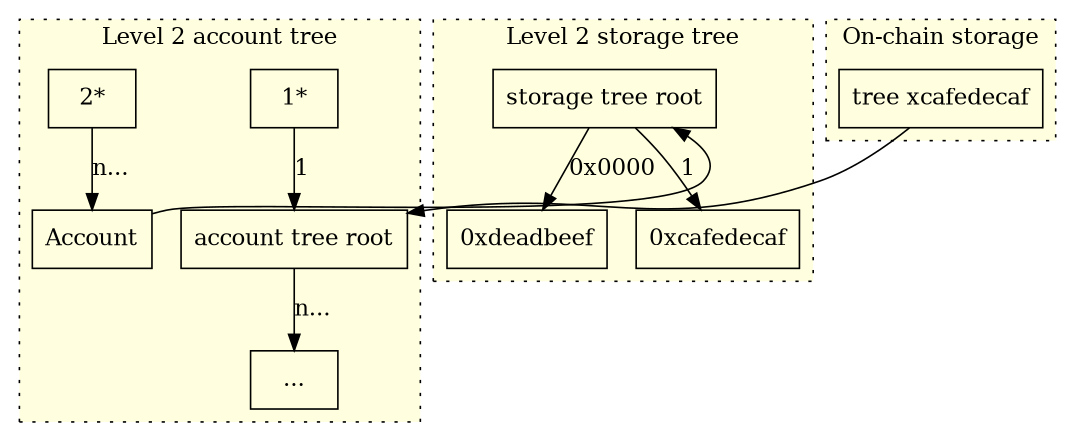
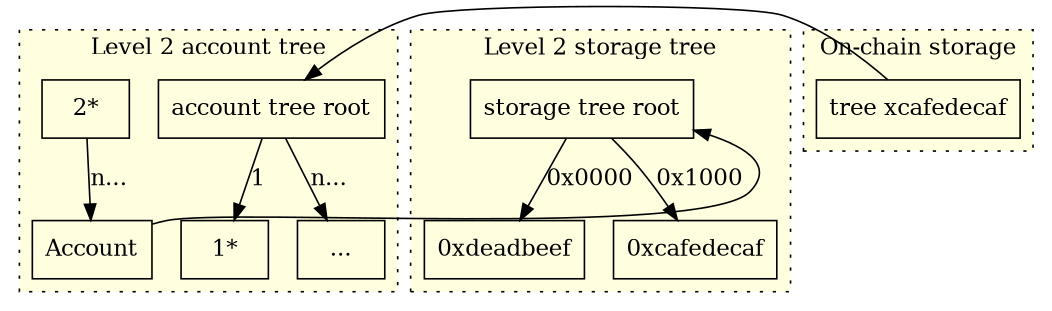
(294, 161) -> (251, 172)
(689, 169) -> (700, 179)
